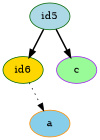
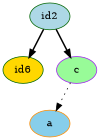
(50, 16) -> (50, 16)
(35, 93) -> (65, 93)
